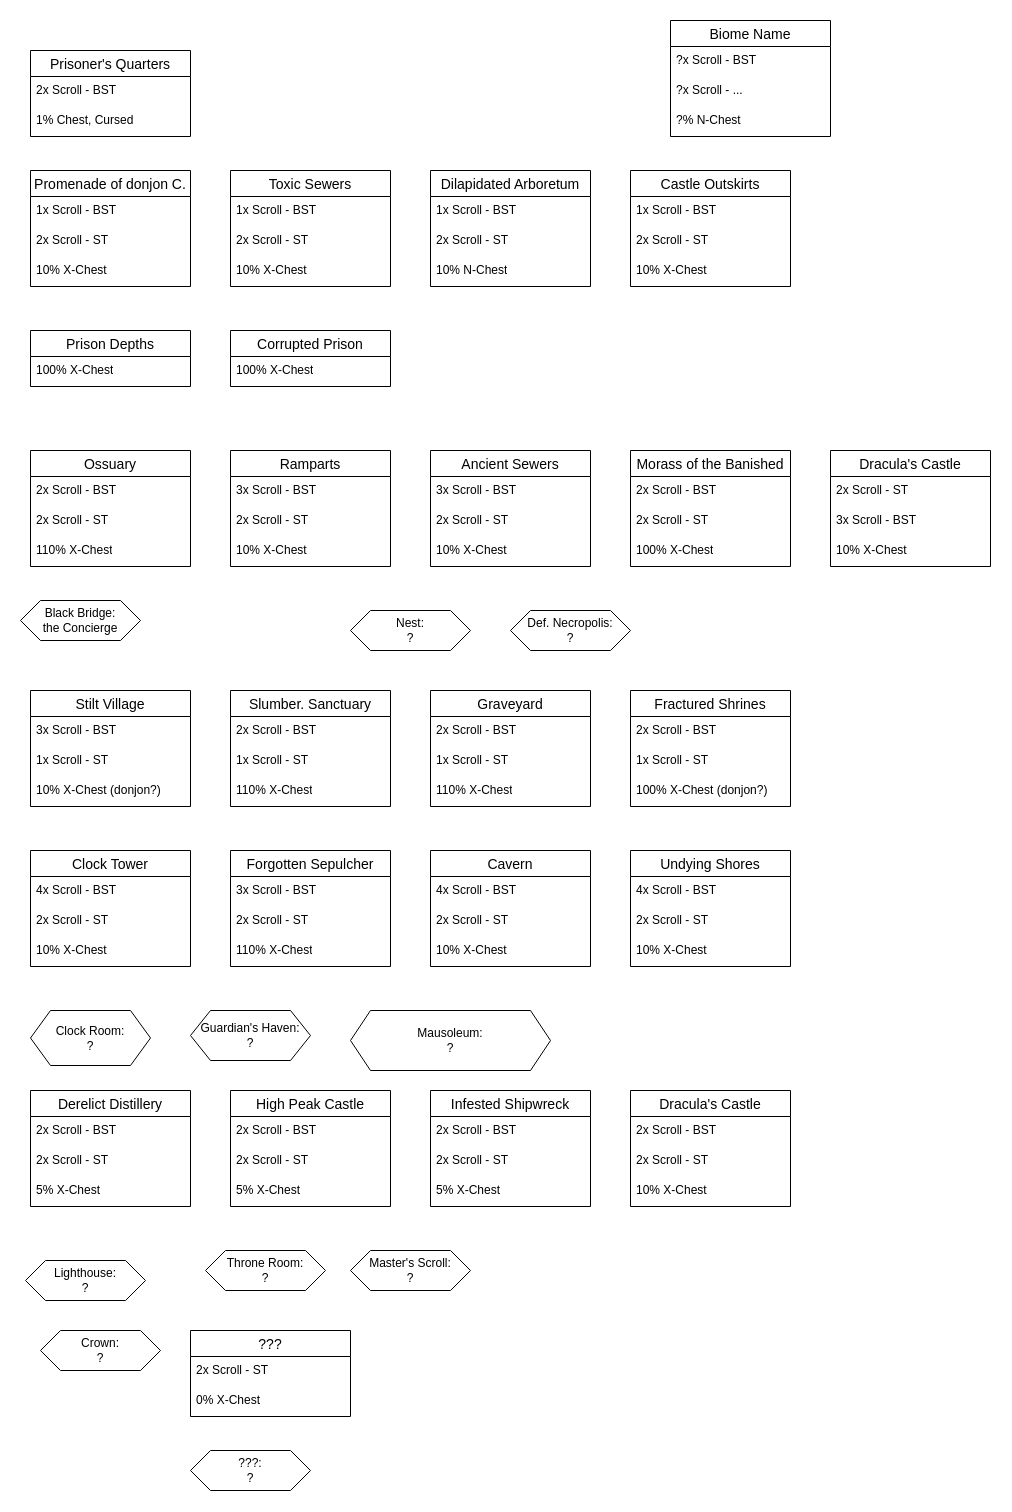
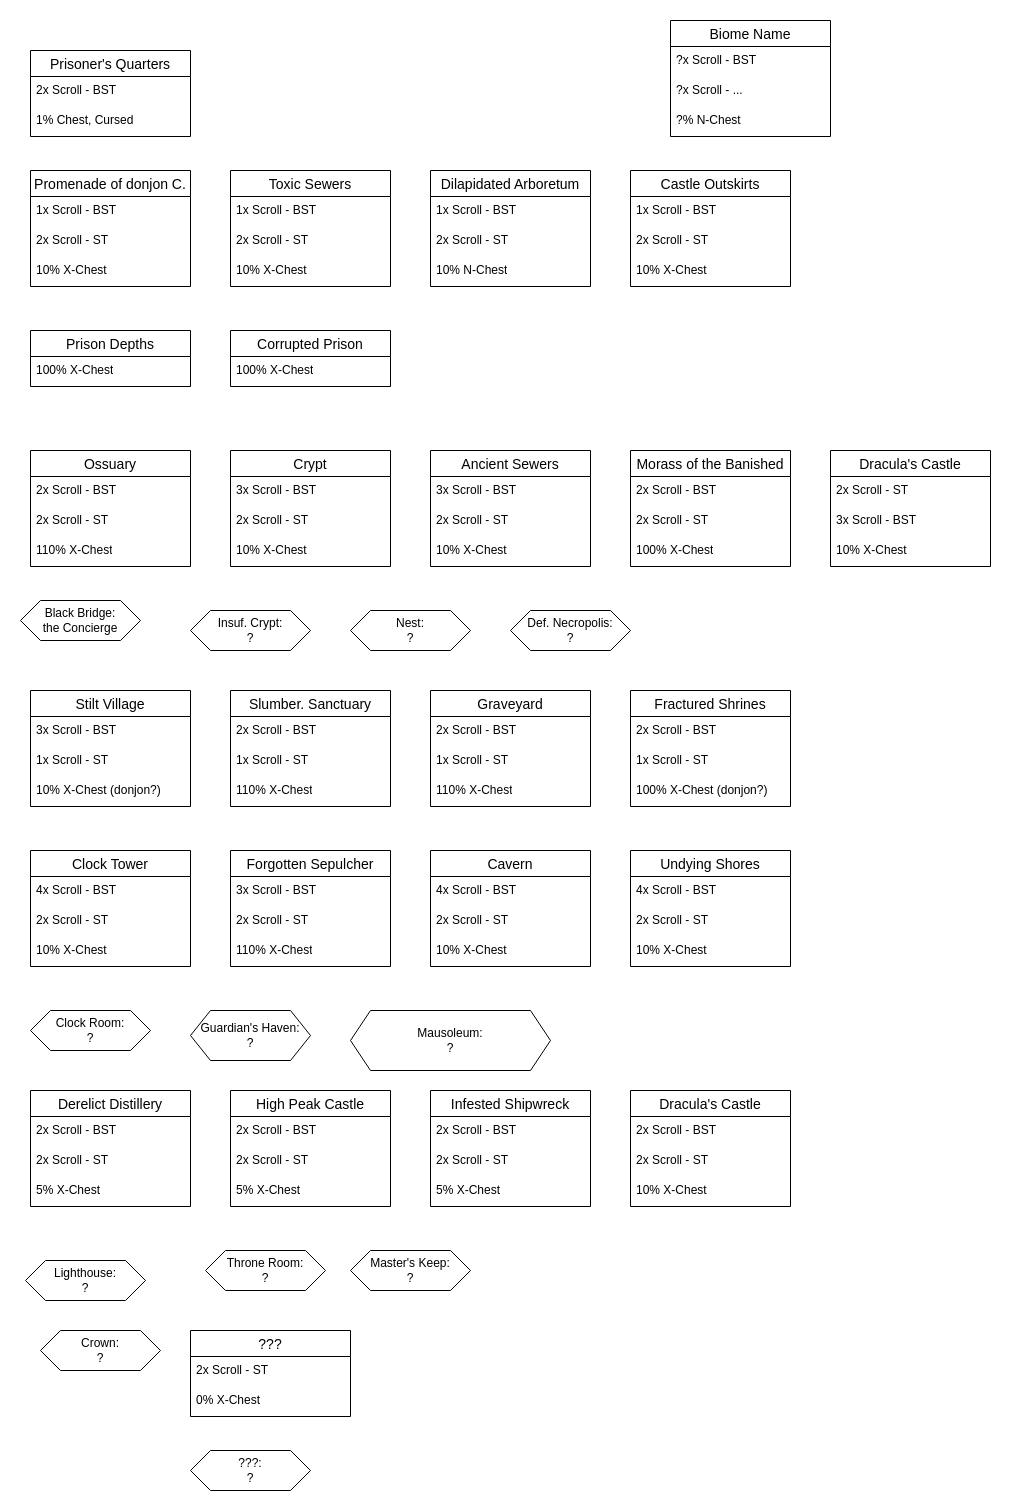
(310, 464) -> (310, 464)
none -> (251, 631)
(91, 1038) -> (91, 1031)
(411, 1271) -> (411, 1271)
